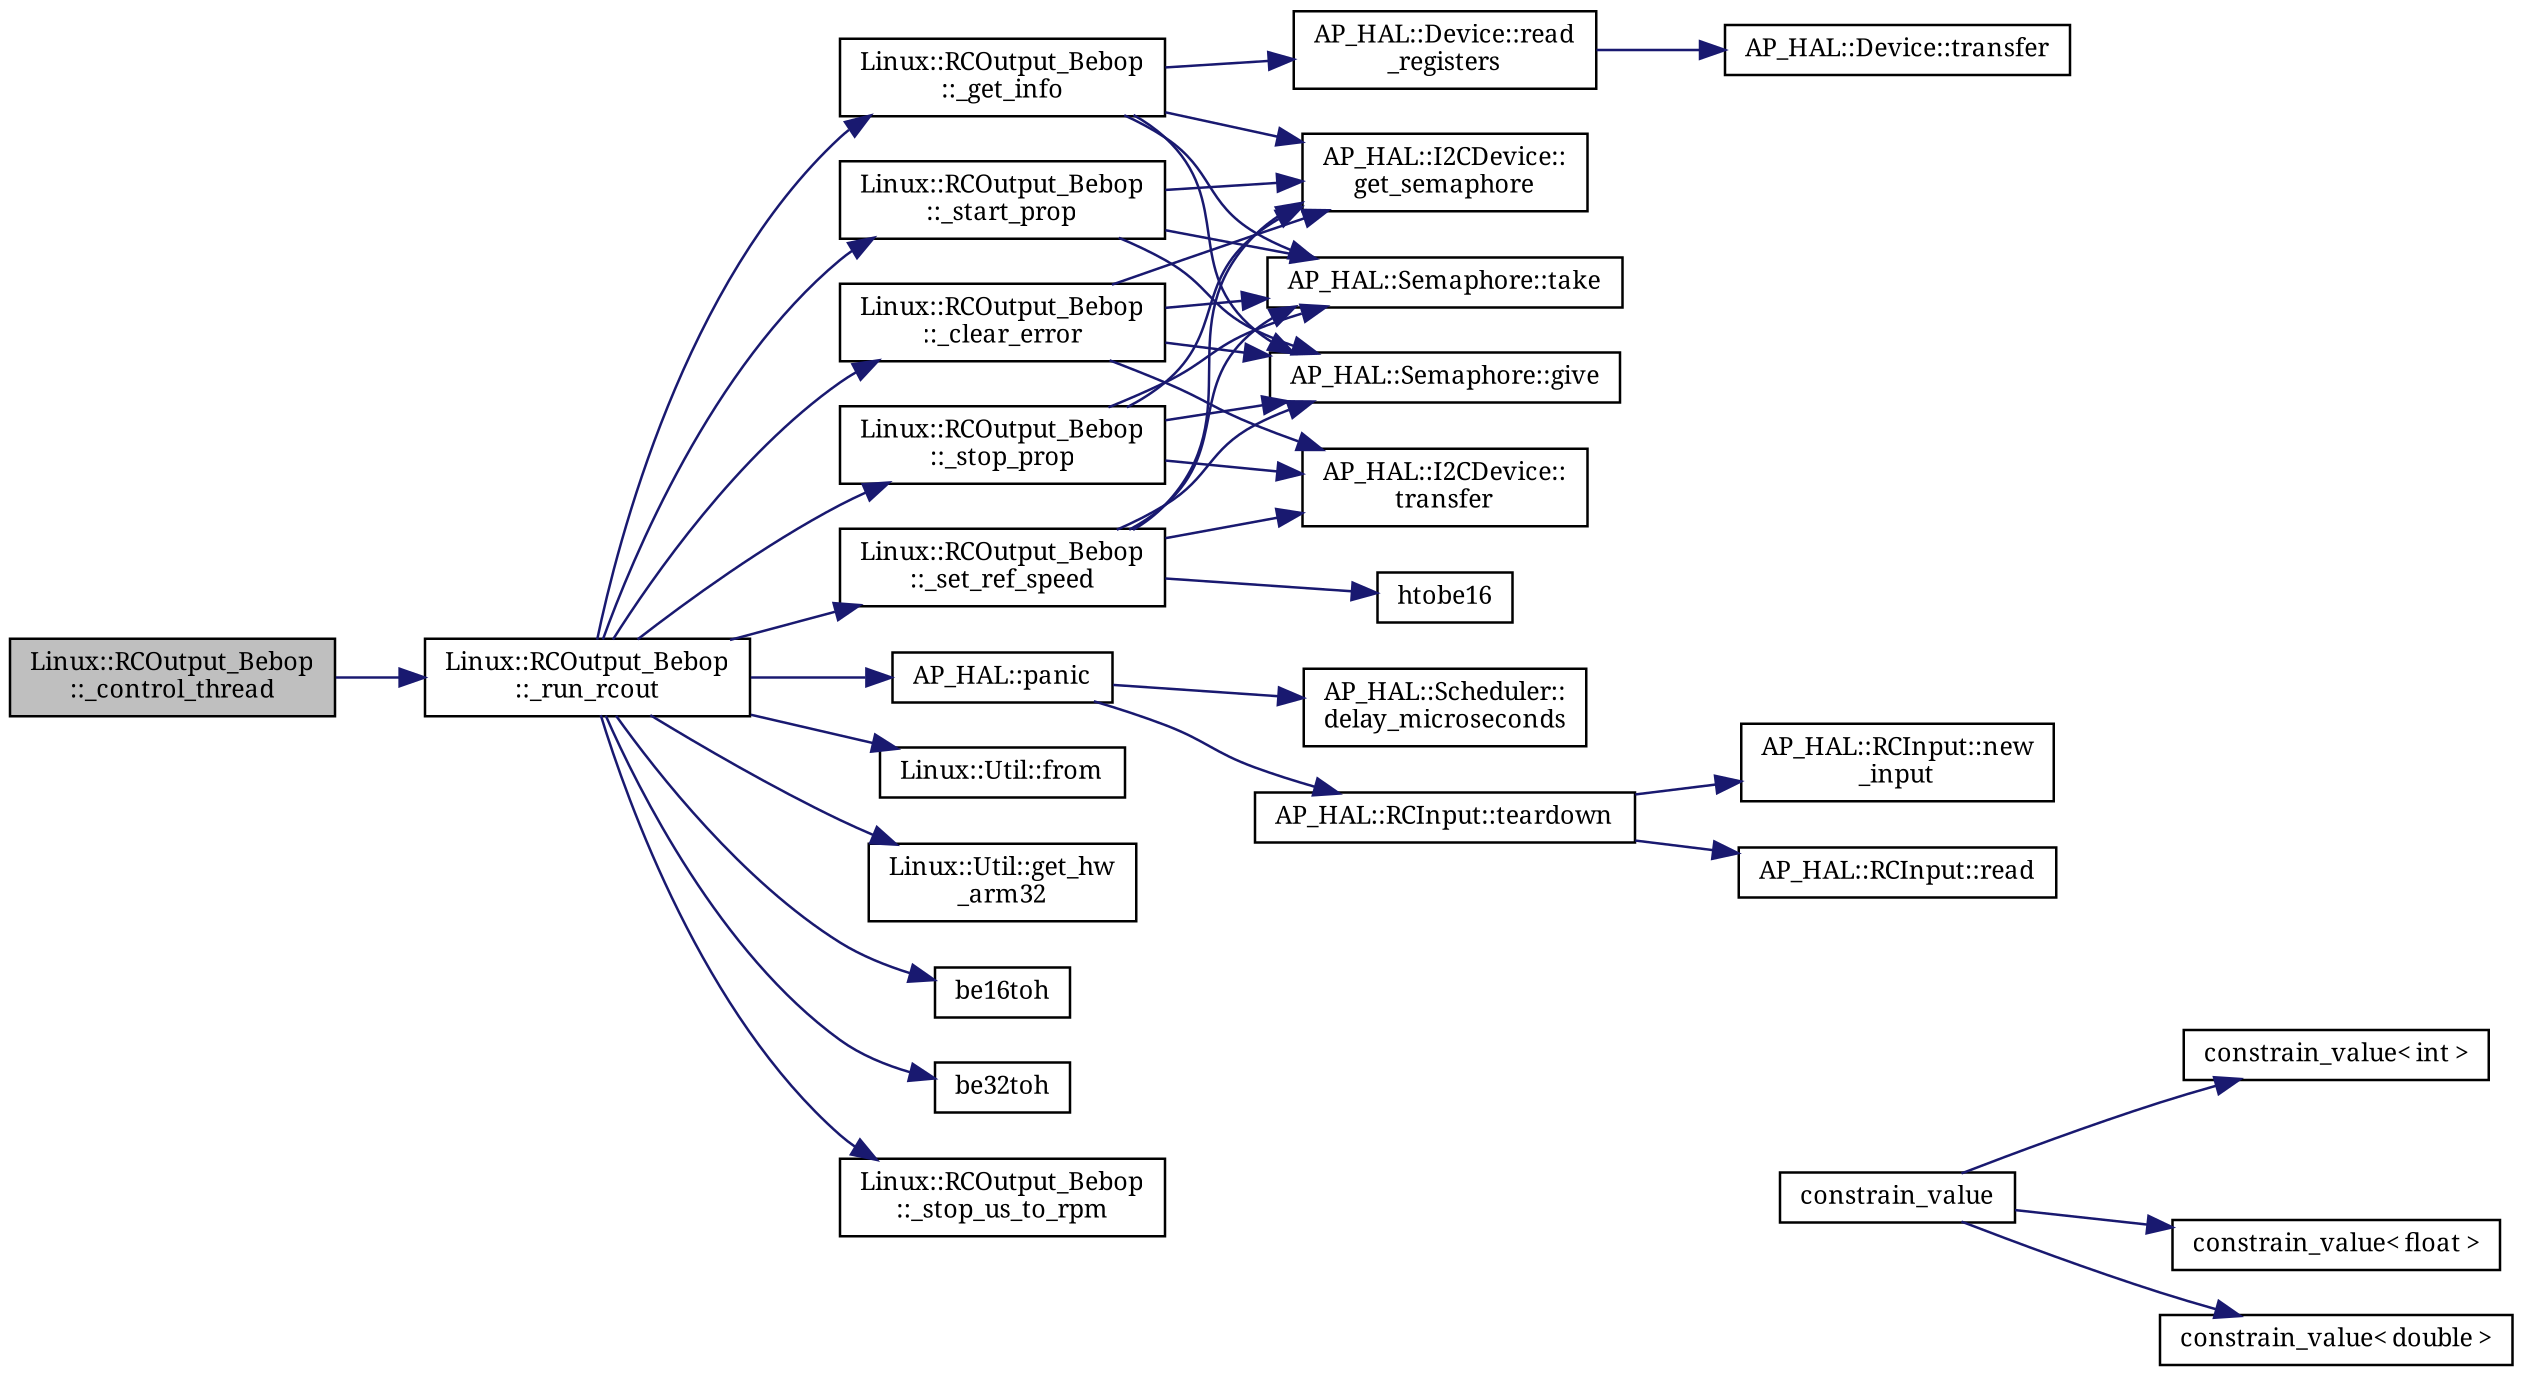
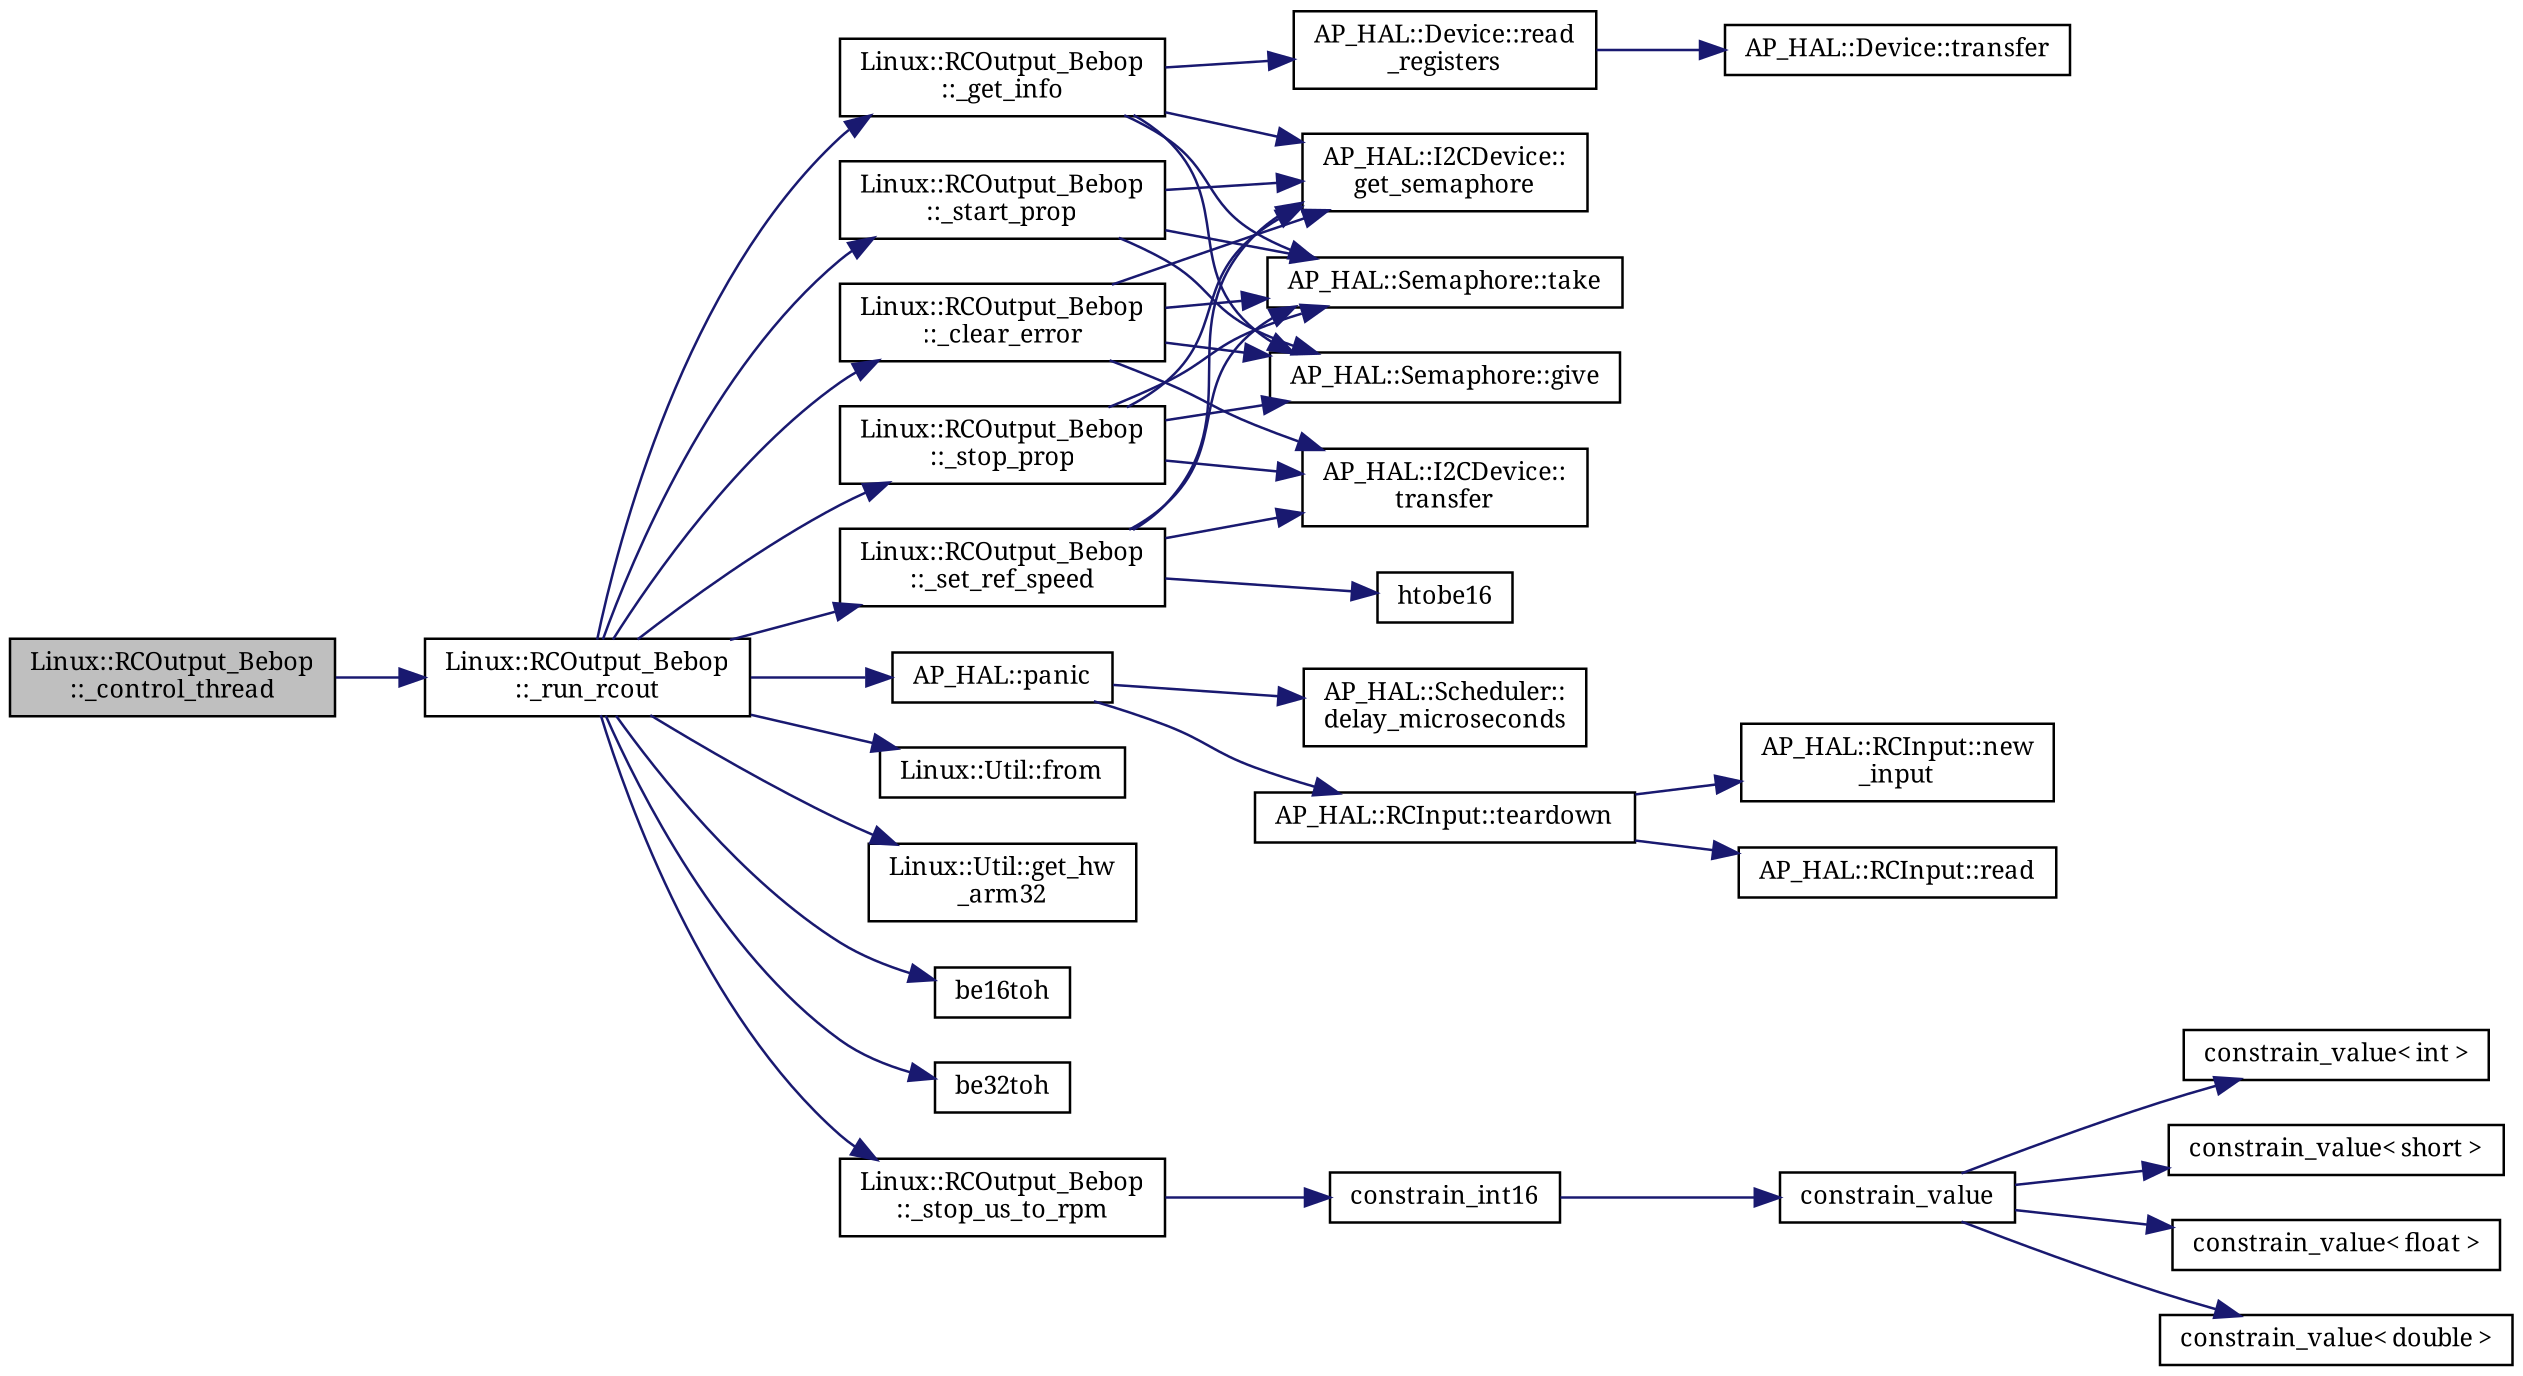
(1221, 451) -> none
none -> (2336, 1150)
none -> (1445, 1198)
